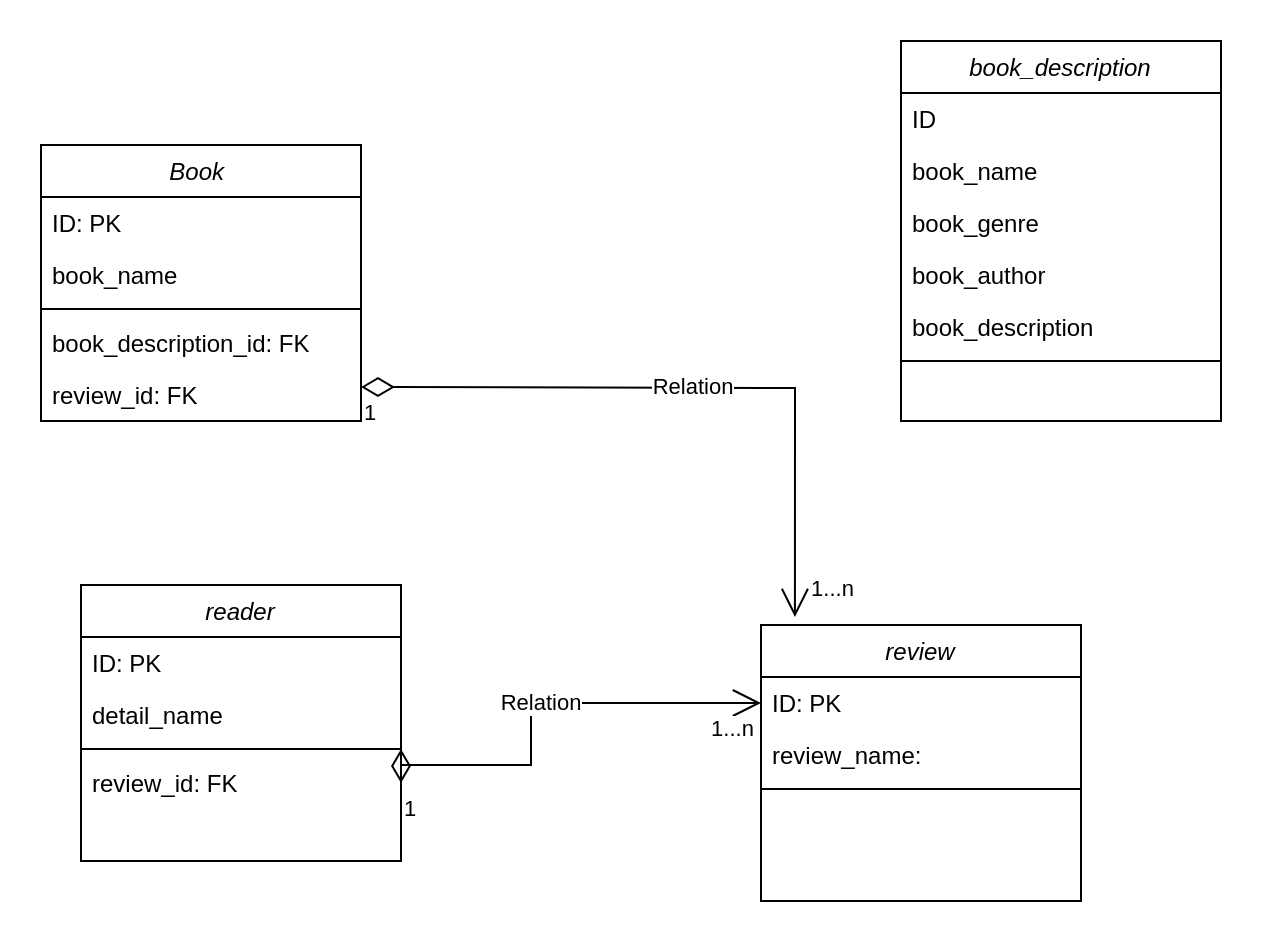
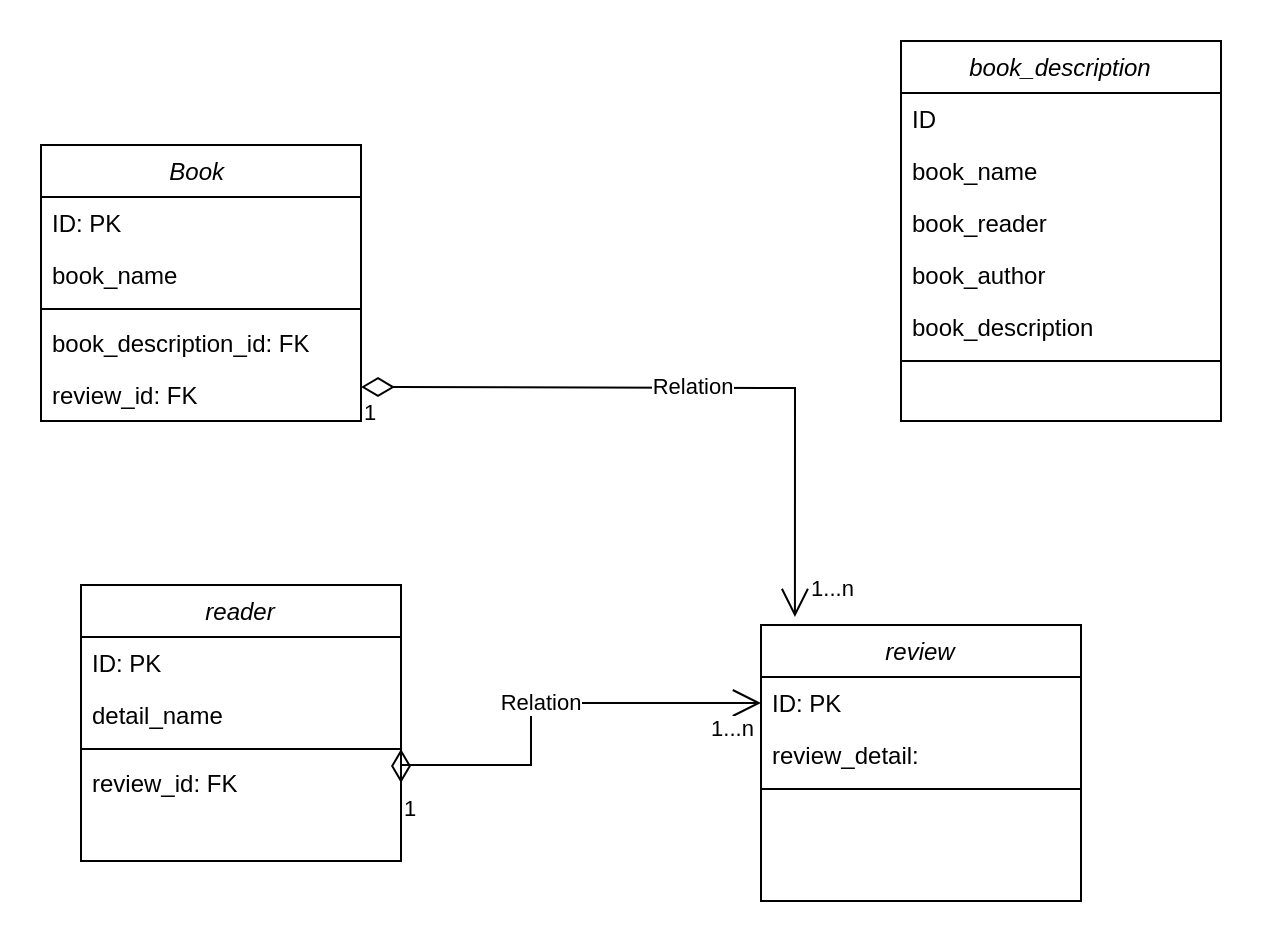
(979, 224) -> (986, 224)
(846, 756) -> (854, 756)
